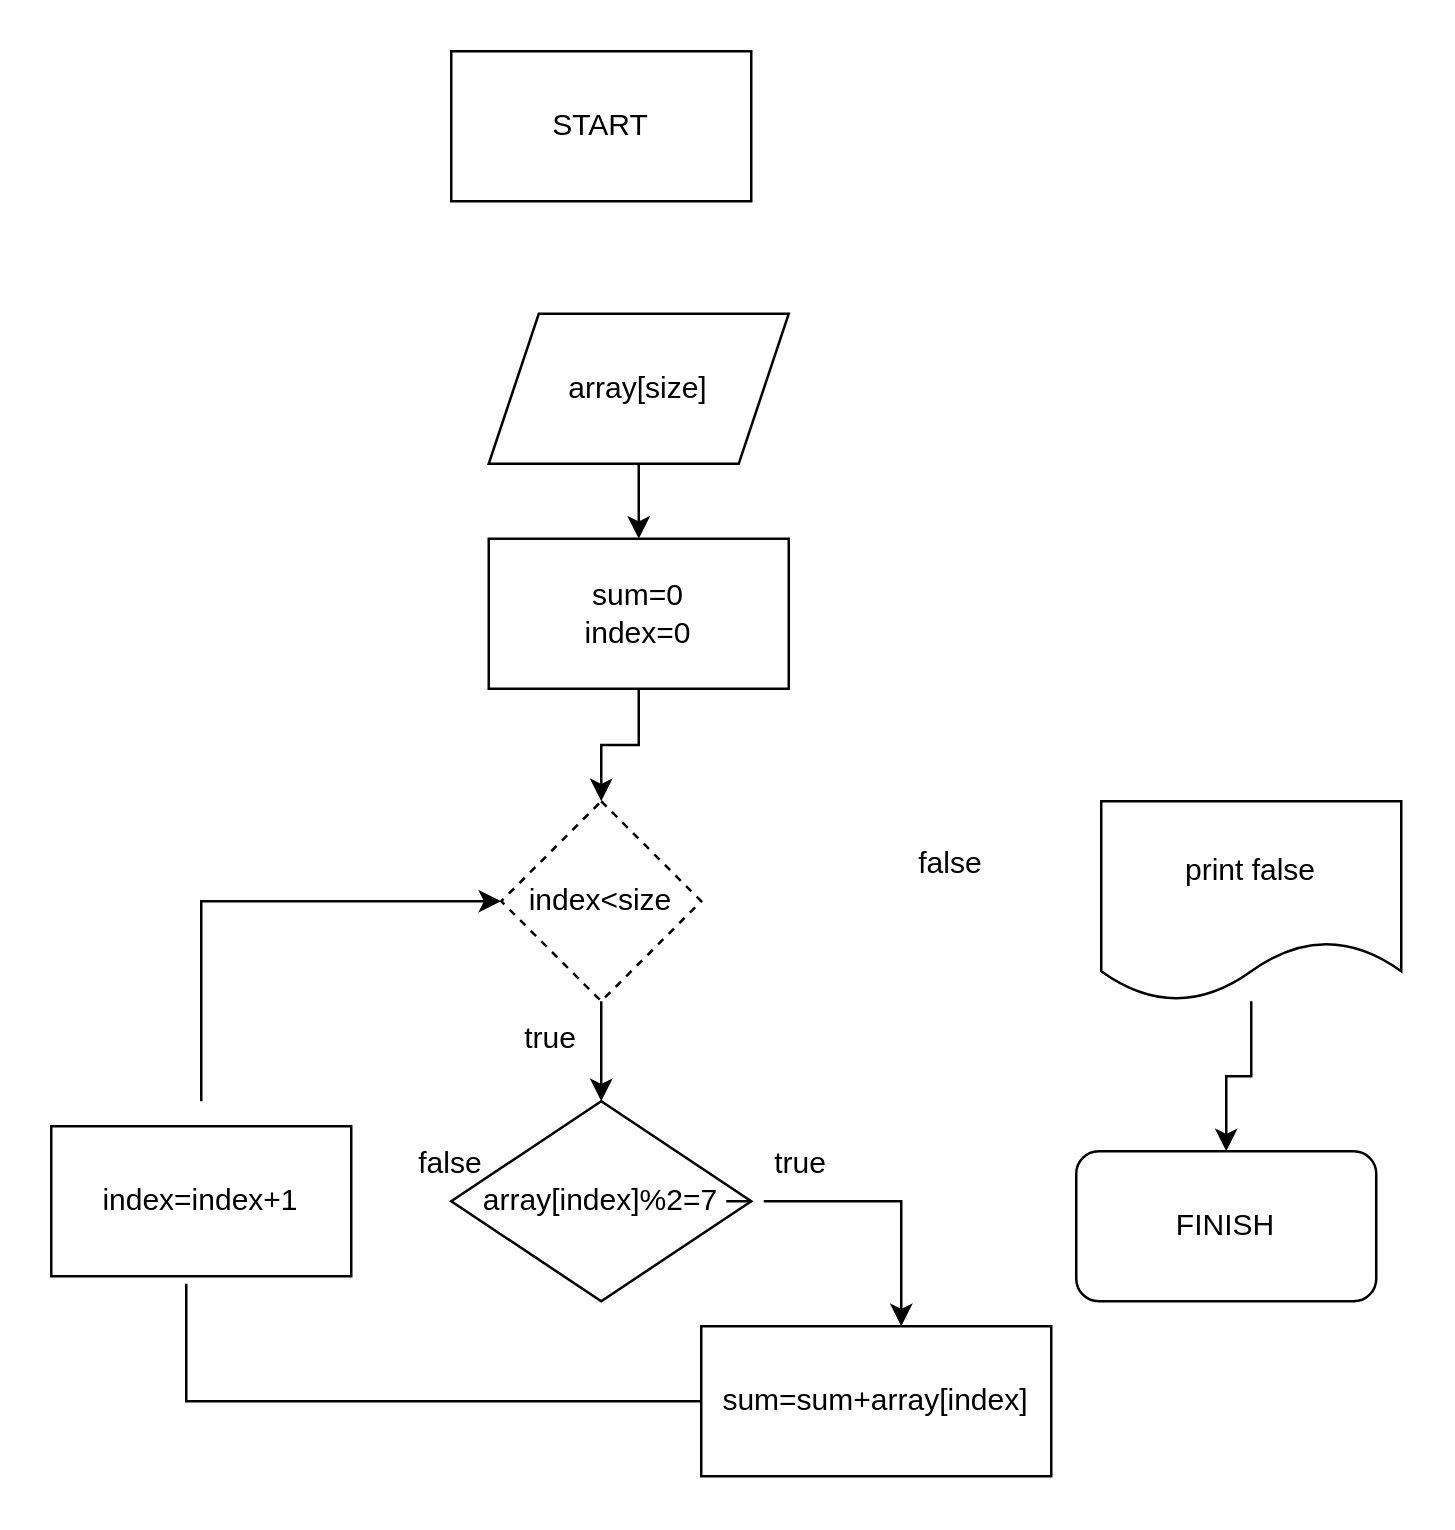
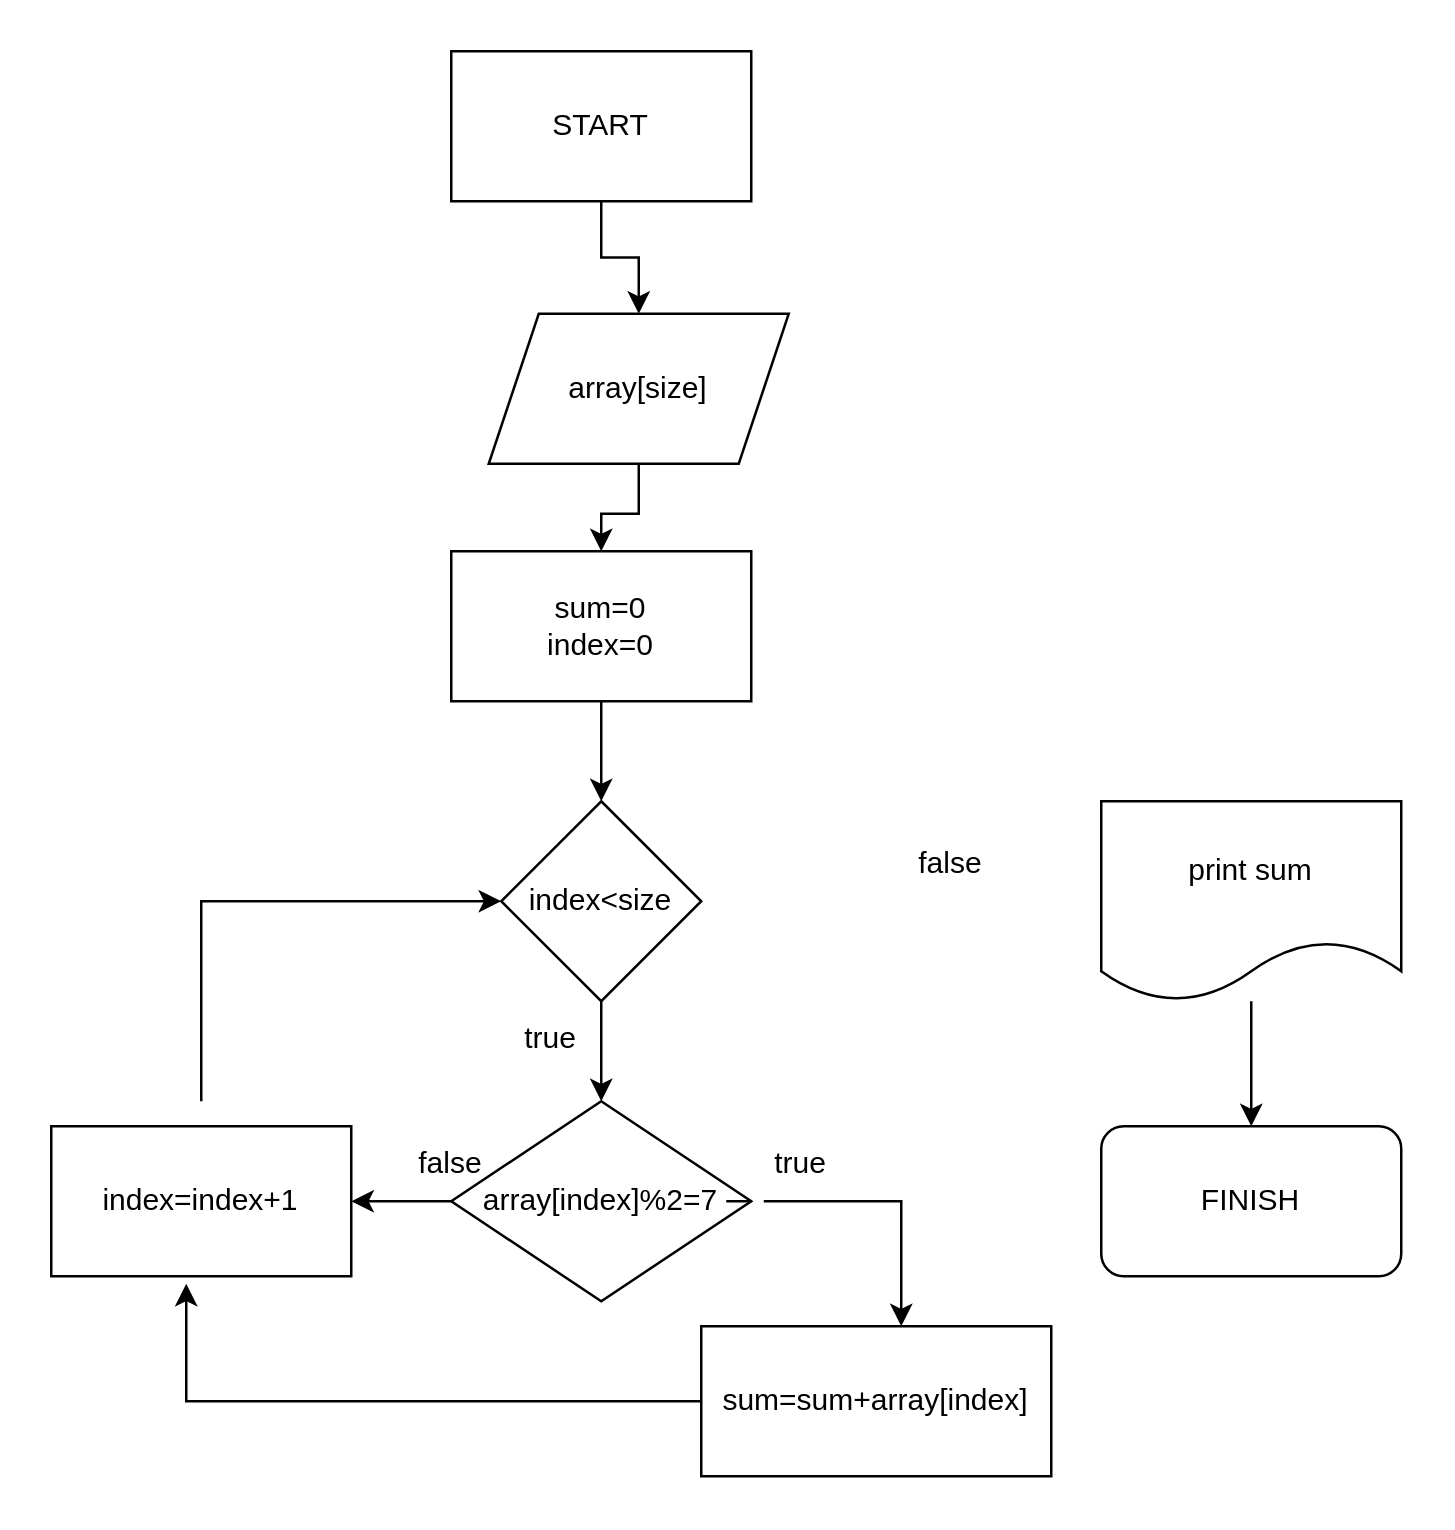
none -> (611, 258)
(639, 614) -> (601, 626)
(1251, 871) -> (1251, 871)
(601, 901) -> (601, 901)
none -> (409, 1201)
(1226, 1226) -> (1251, 1201)
(186, 1294) -> (186, 1302)
